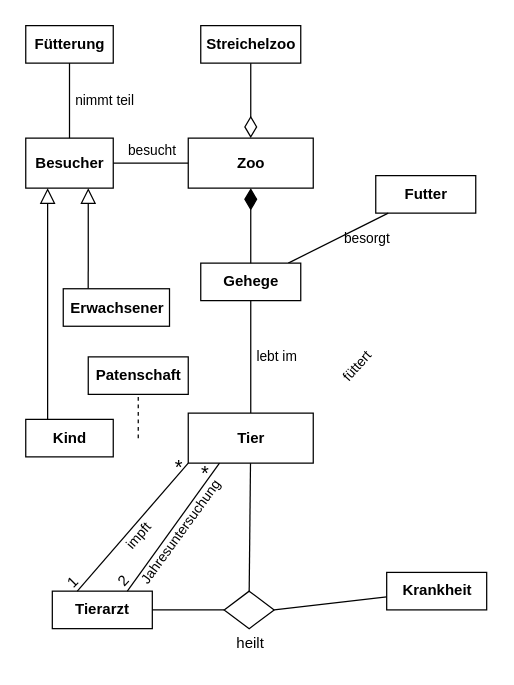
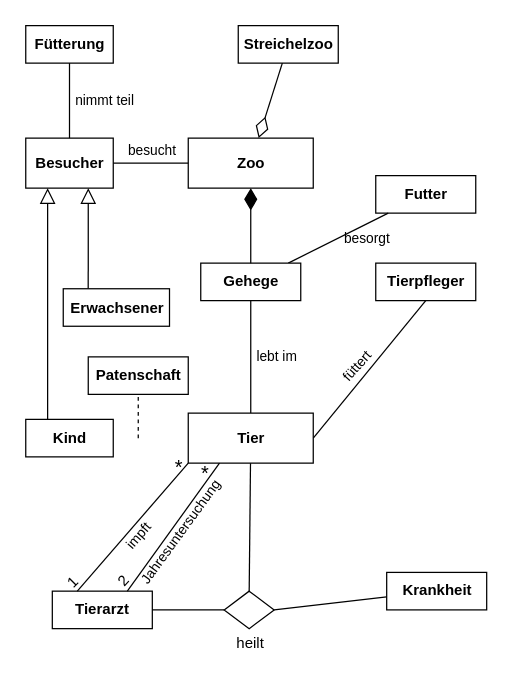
(251, 44) -> (288, 44)
none -> (426, 282)
none -> (370, 369)
